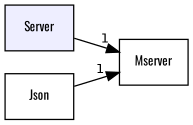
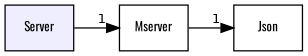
(91, 81) -> (205, 28)
